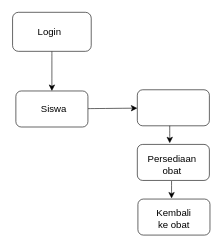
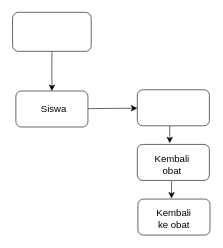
(50, 32) -> none
(172, 164) -> (172, 164)
